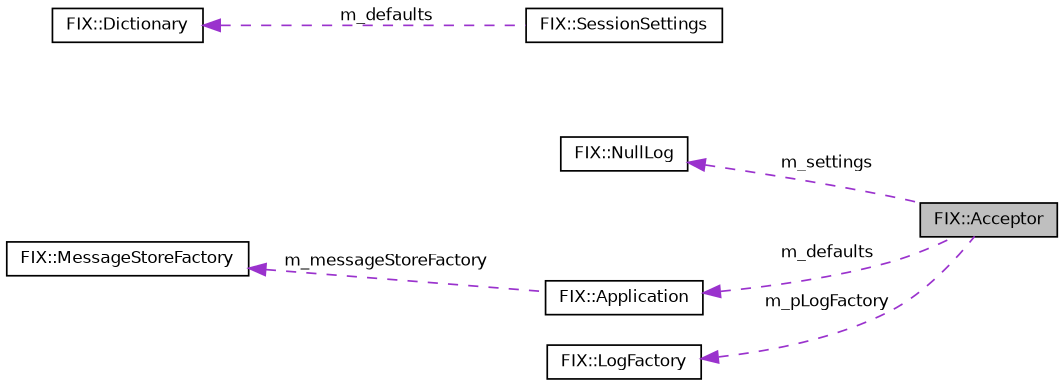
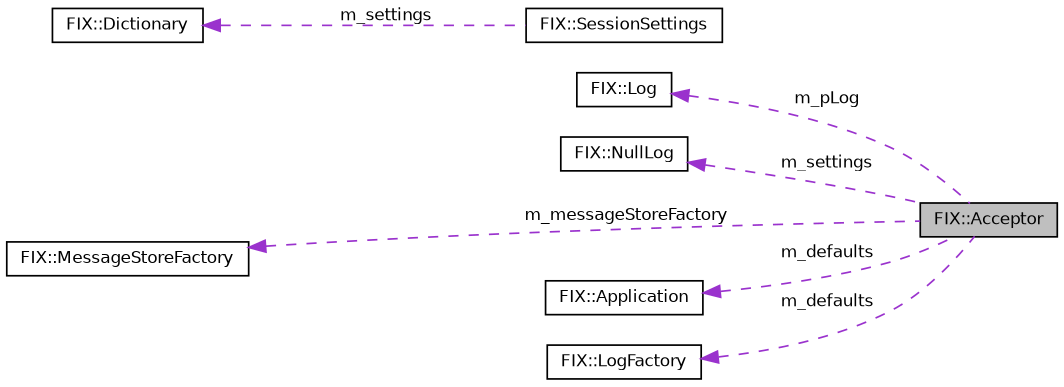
(384, 16) -> (384, 16)
none -> (624, 90)
(405, 281) -> (593, 230)
(825, 302) -> (825, 302)
